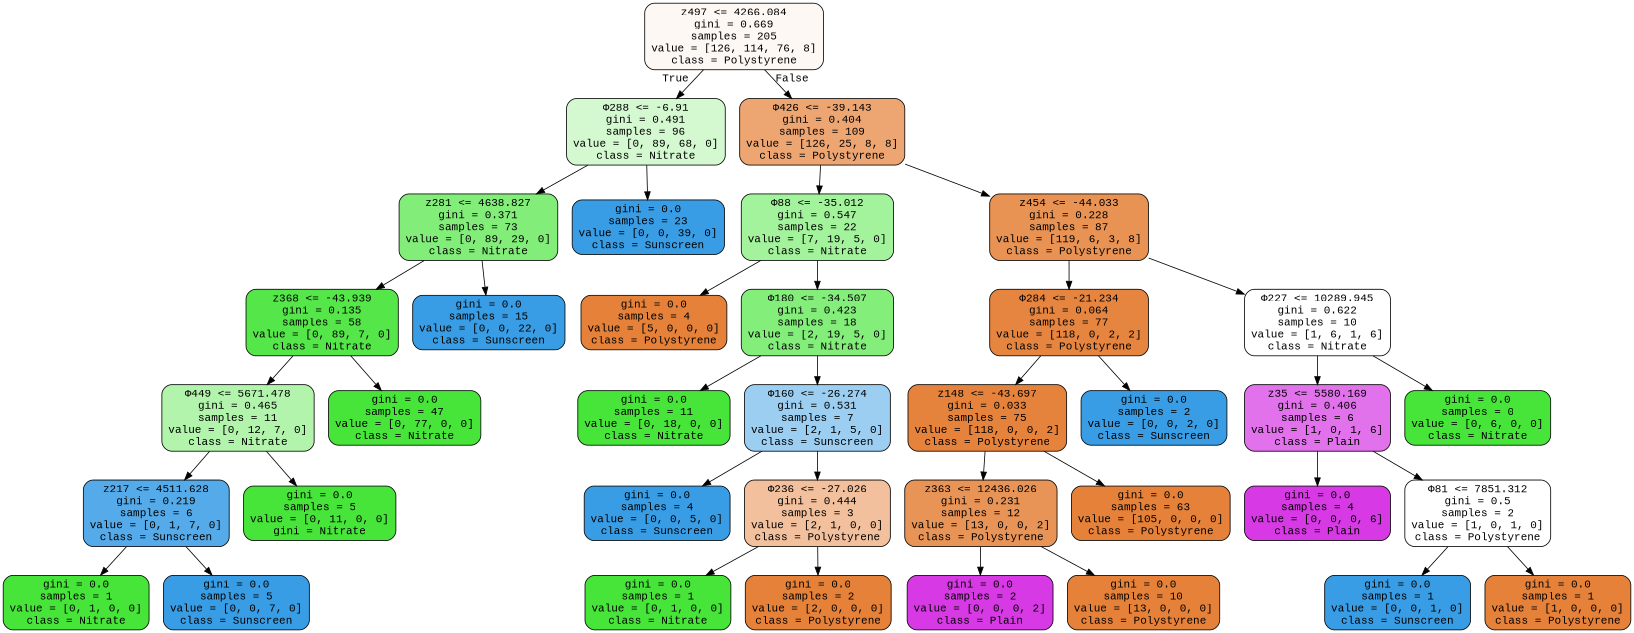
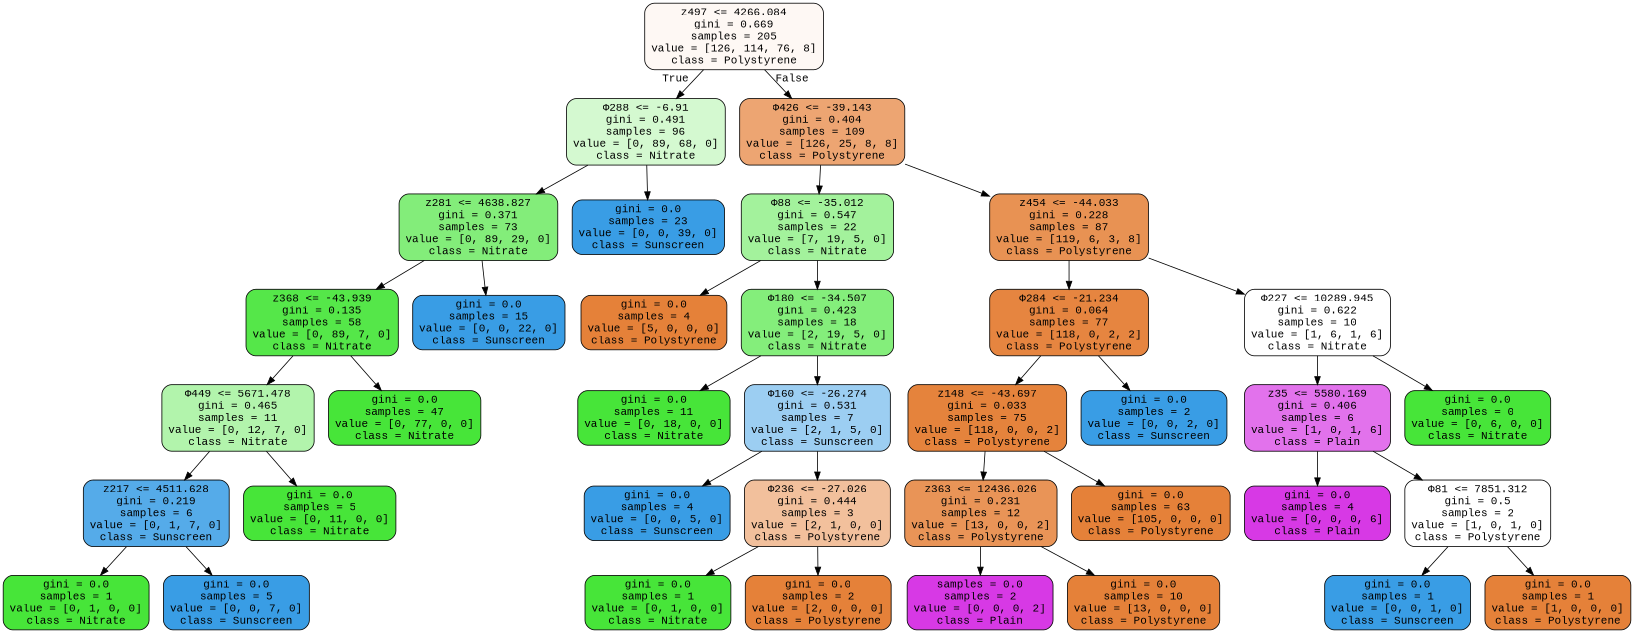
(320, 513) -> (320, 513)
(980, 603) -> (980, 603)
